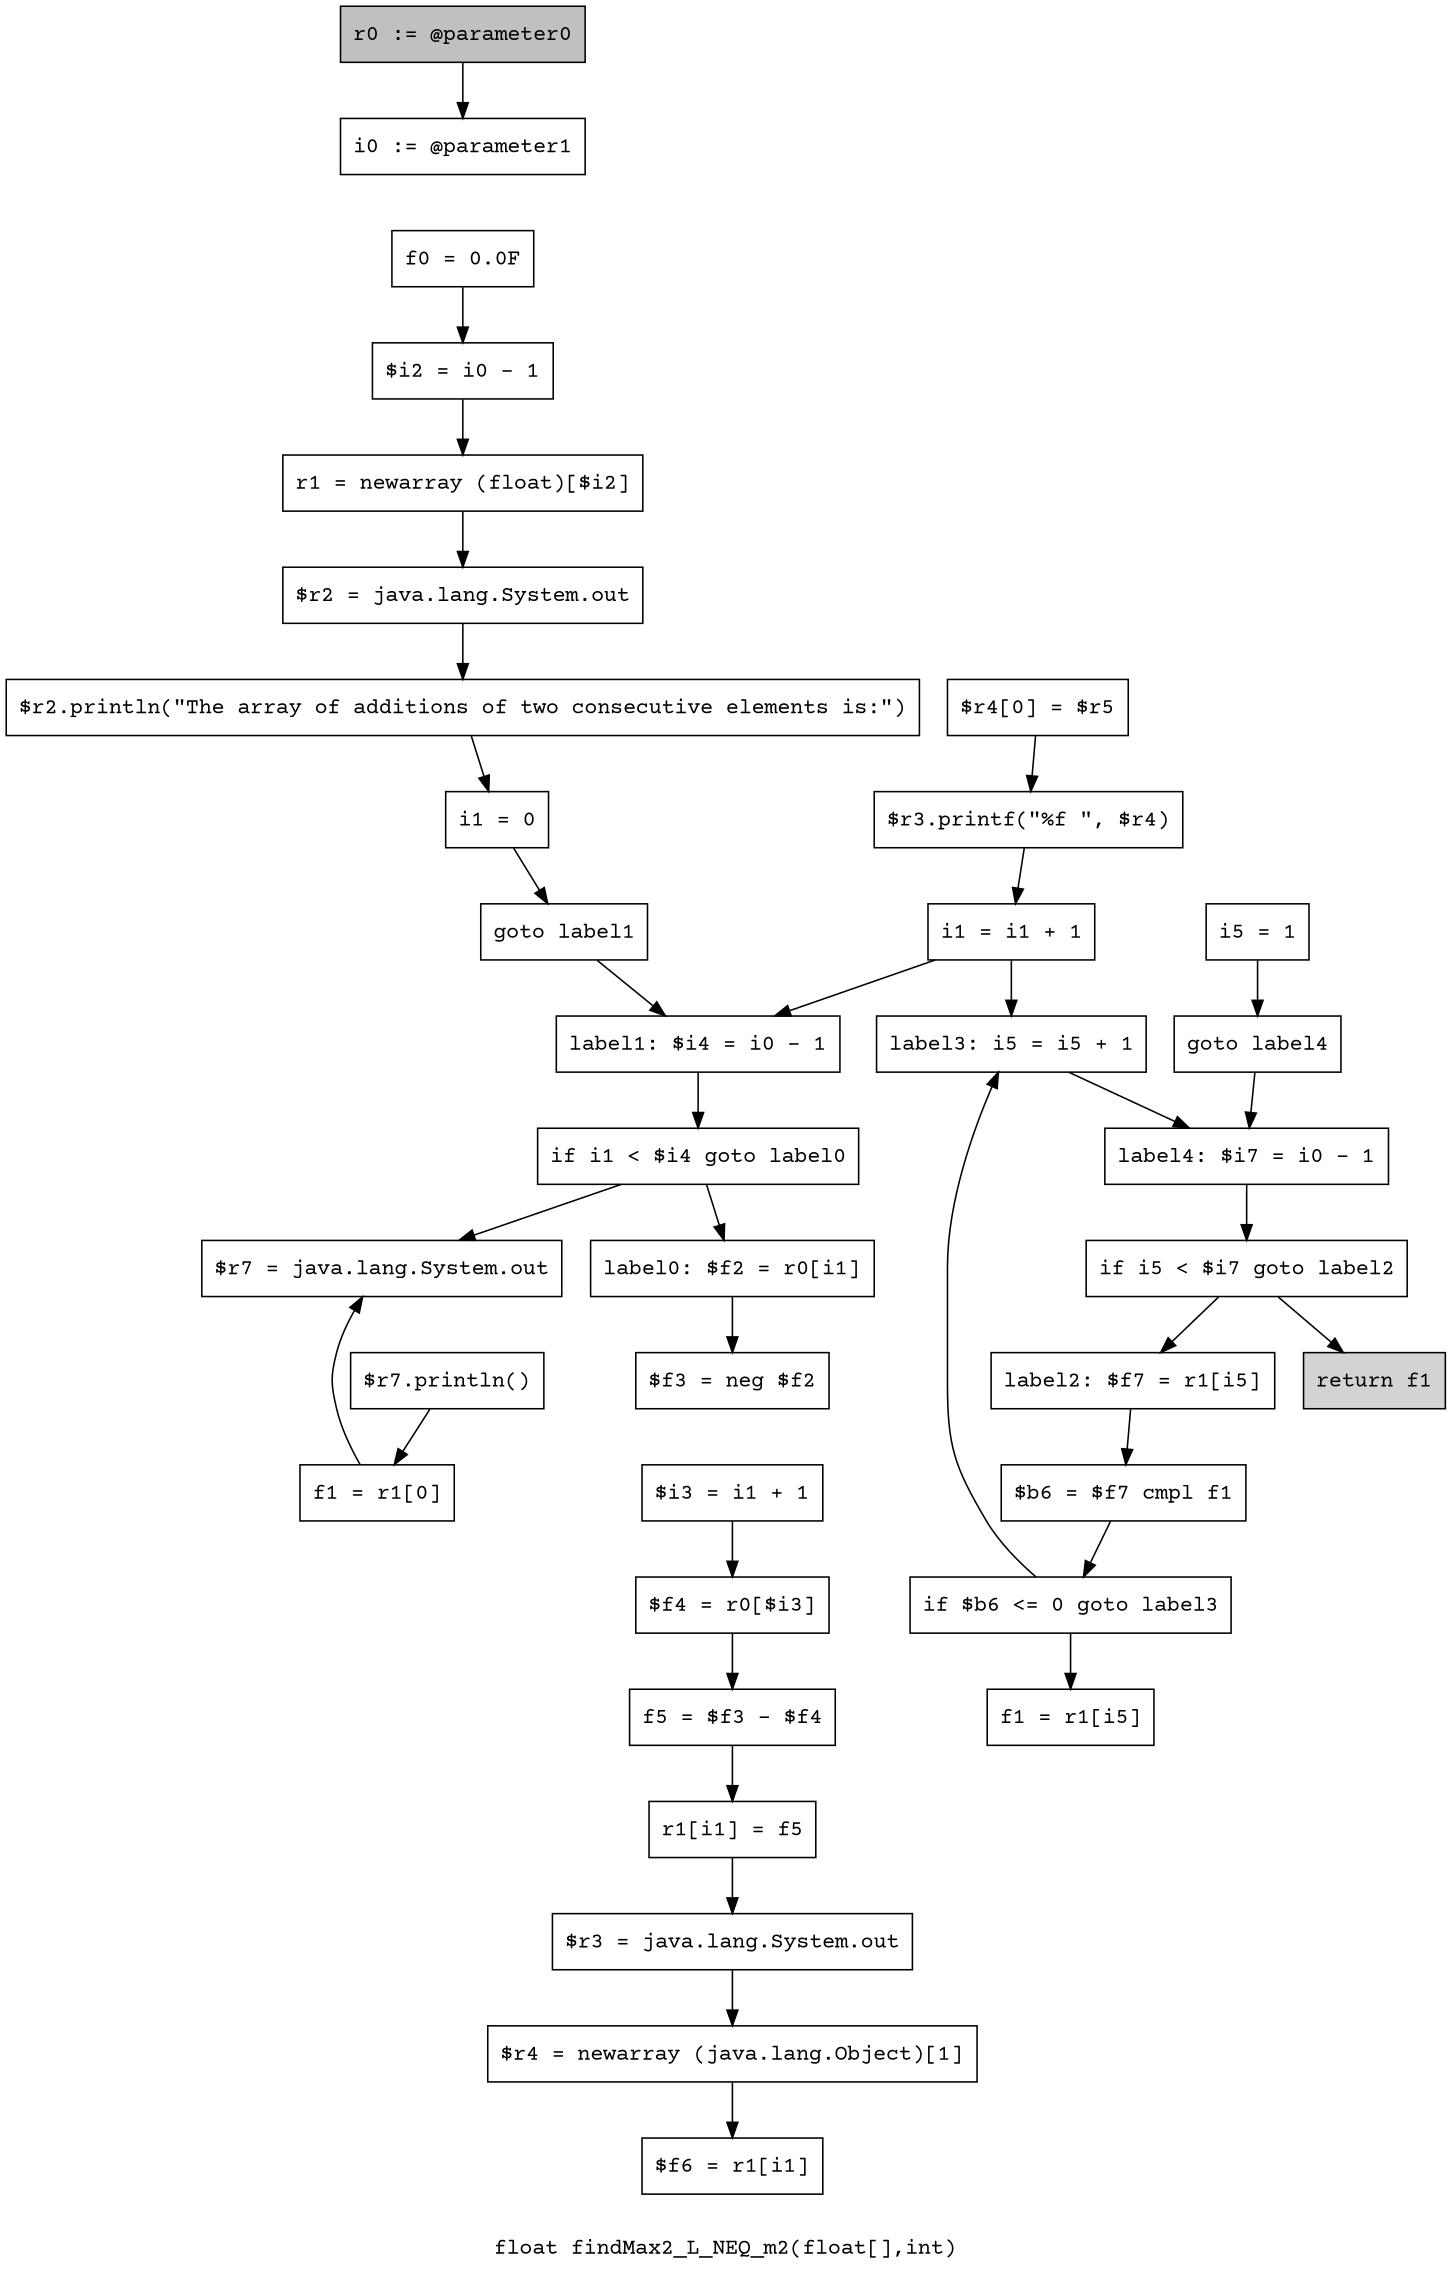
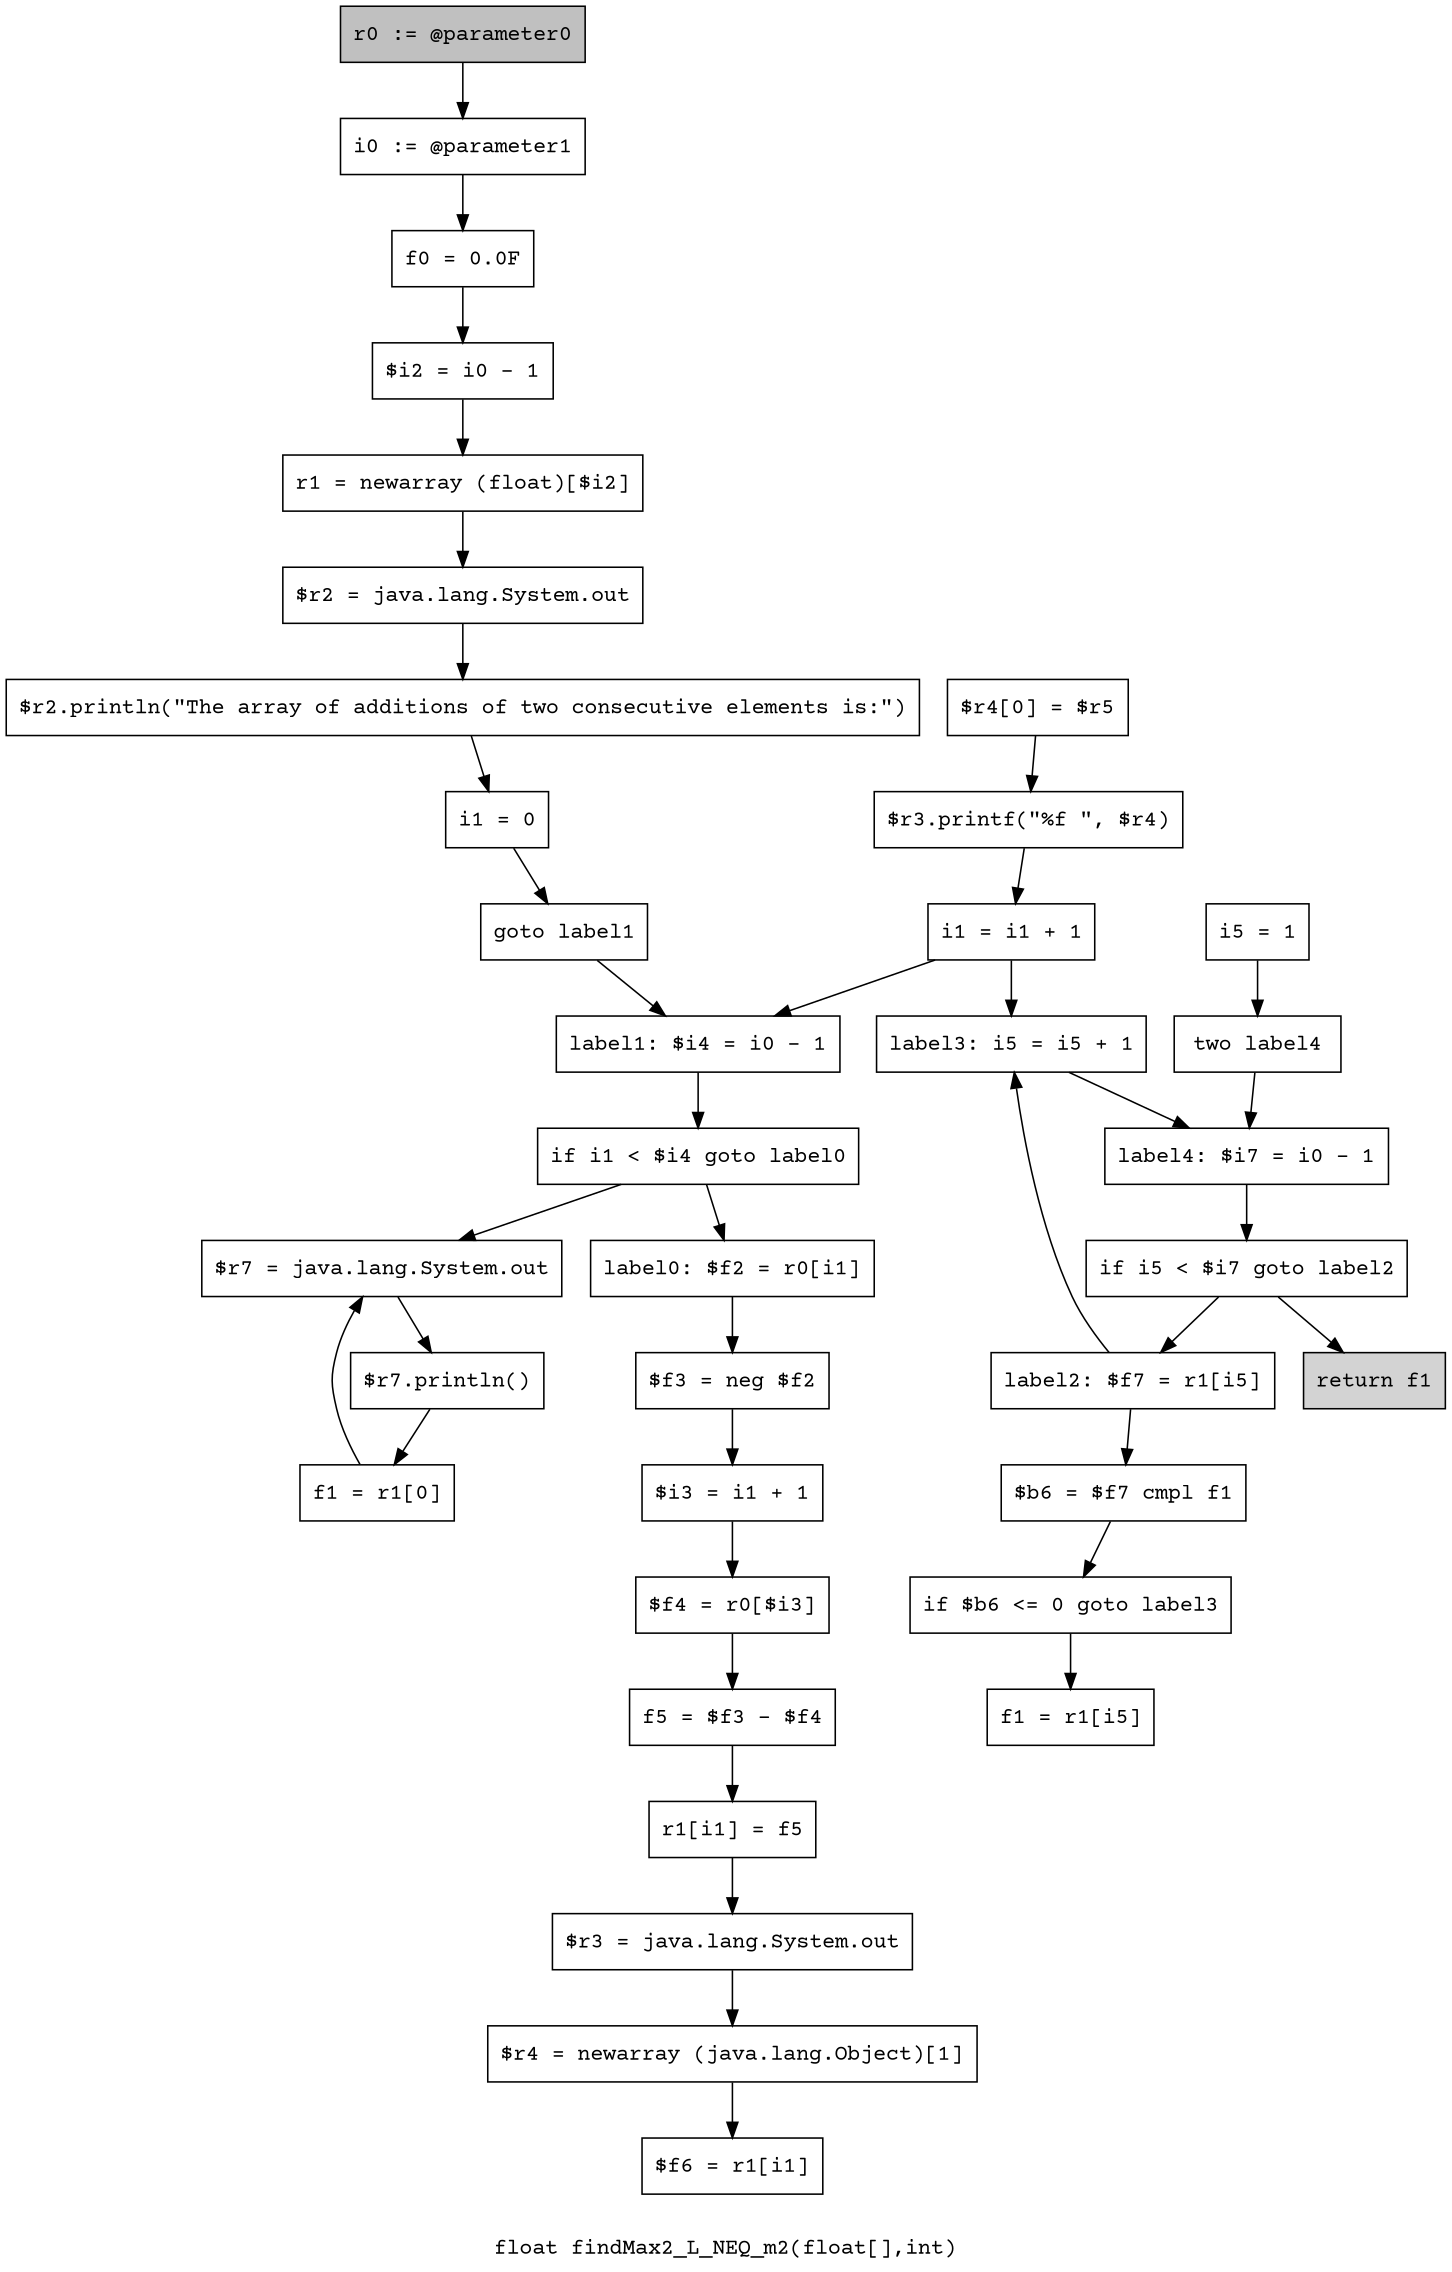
none -> (463, 195)
(1258, 1044) -> (1258, 1044)
none -> (411, 1318)
(947, 1342) -> (1046, 1227)
none -> (732, 1429)
